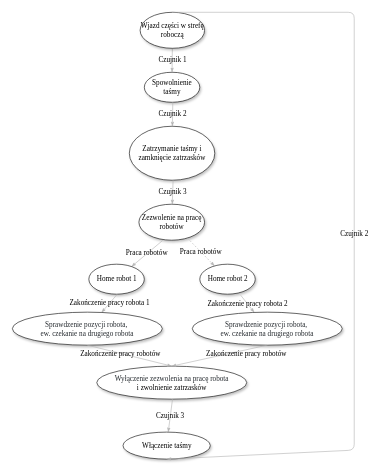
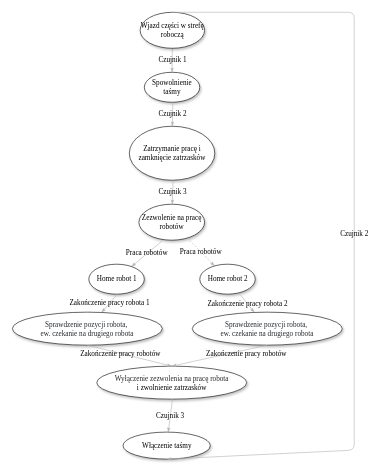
(172, 153) -> (172, 153)
